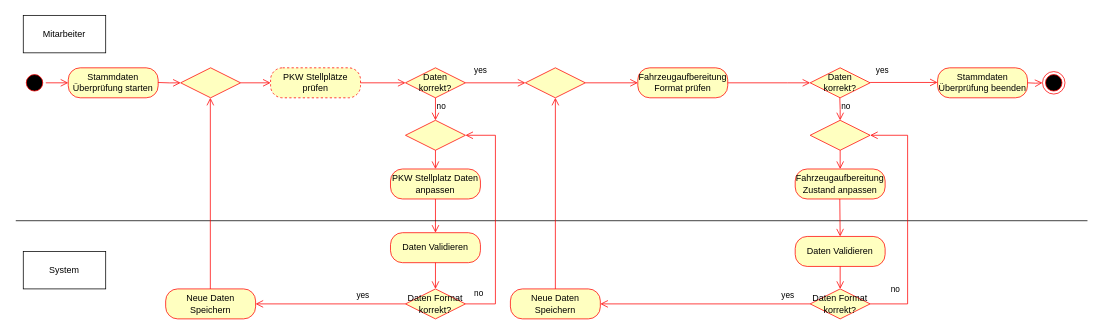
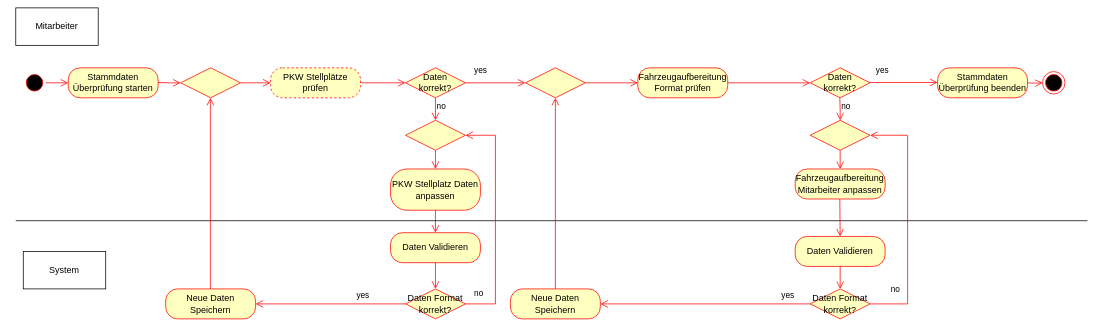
(64, 34) -> (57, 27)
(435, 184) -> (435, 190)
(840, 184) -> (840, 184)
